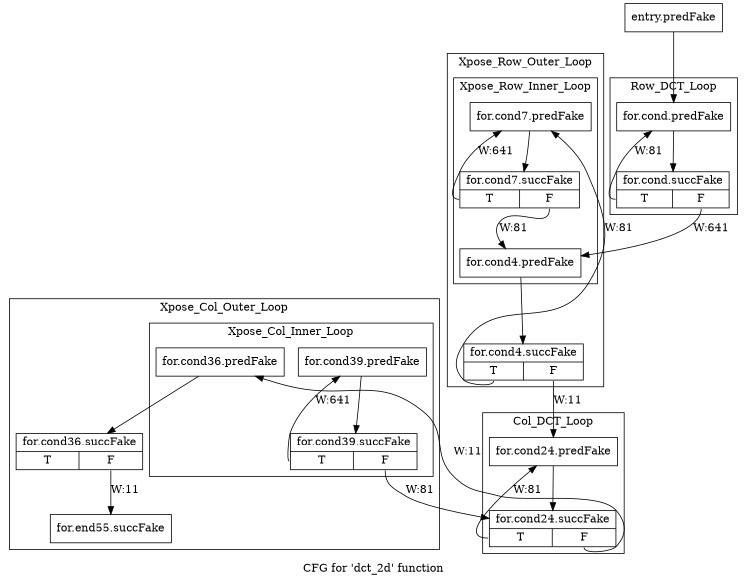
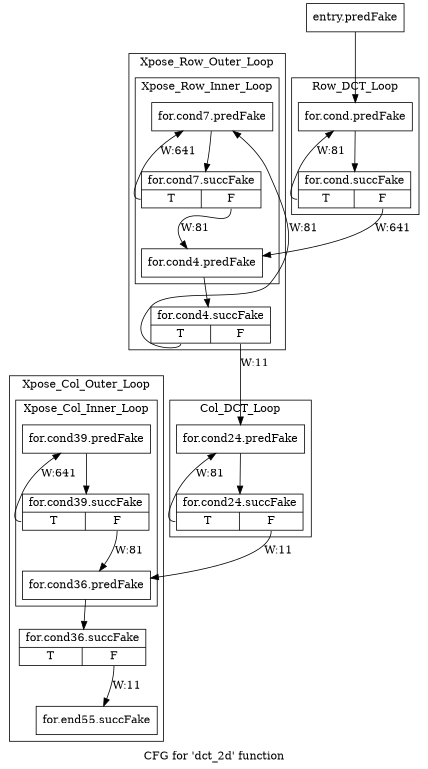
(426, 504) -> (113, 549)
